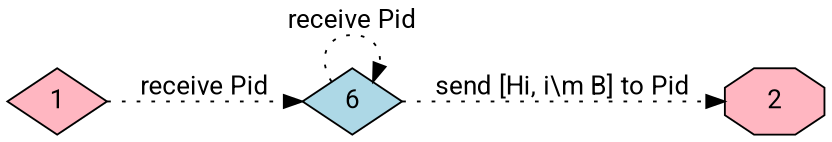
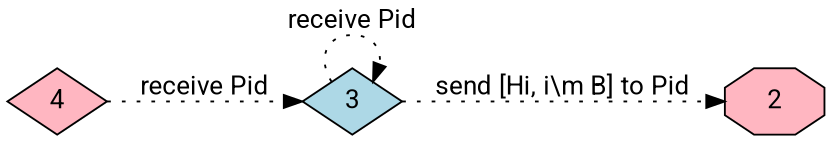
(57, 101) -> (57, 101)
(352, 101) -> (352, 101)
